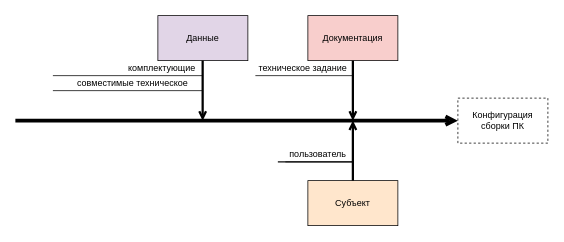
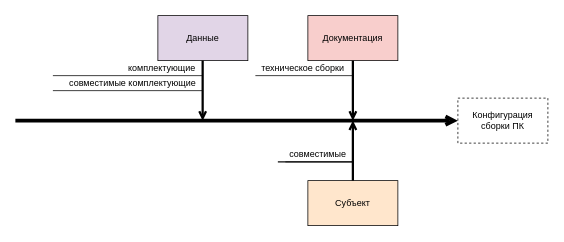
(303, 68) -> (303, 68)
(133, 83) -> (133, 83)
(318, 154) -> (318, 154)
